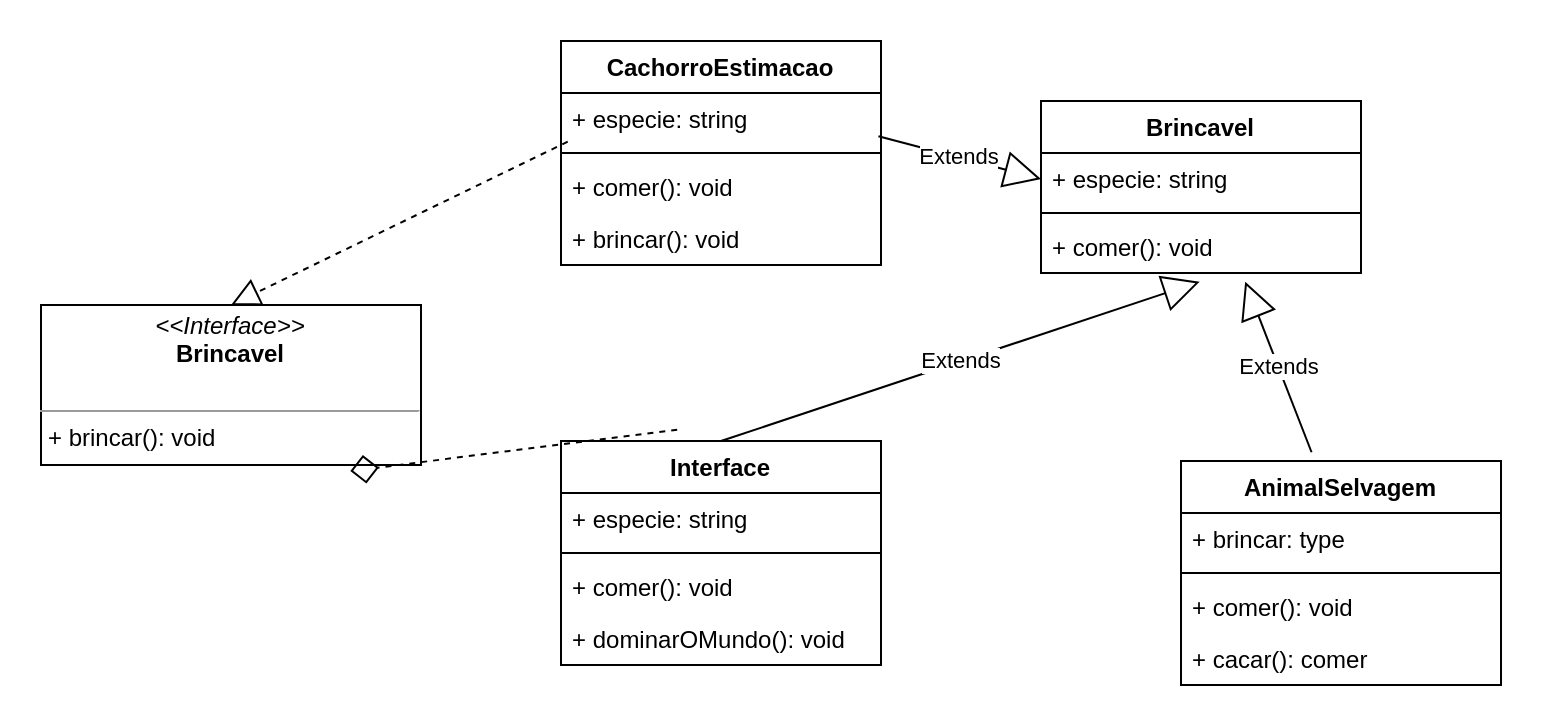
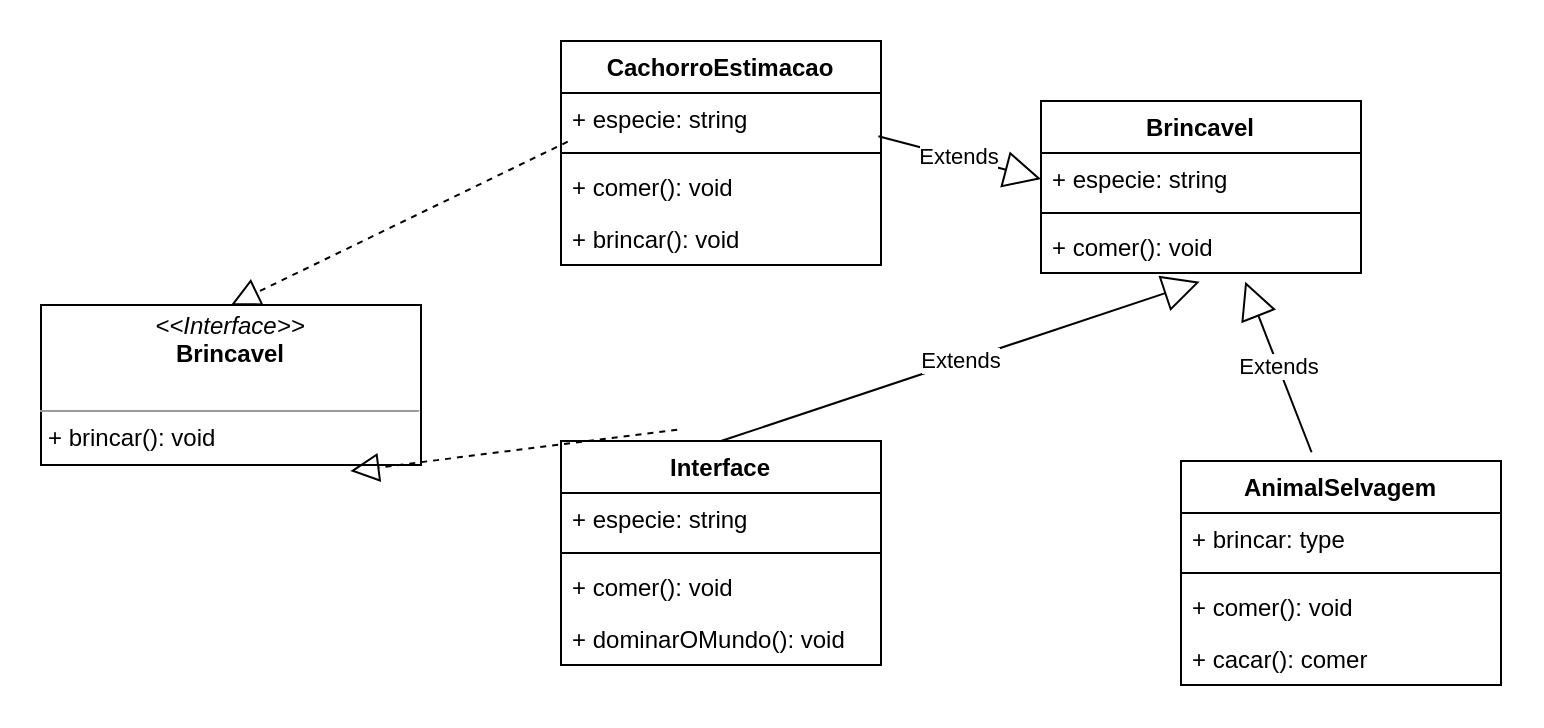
(380, 467) -> (380, 467)
